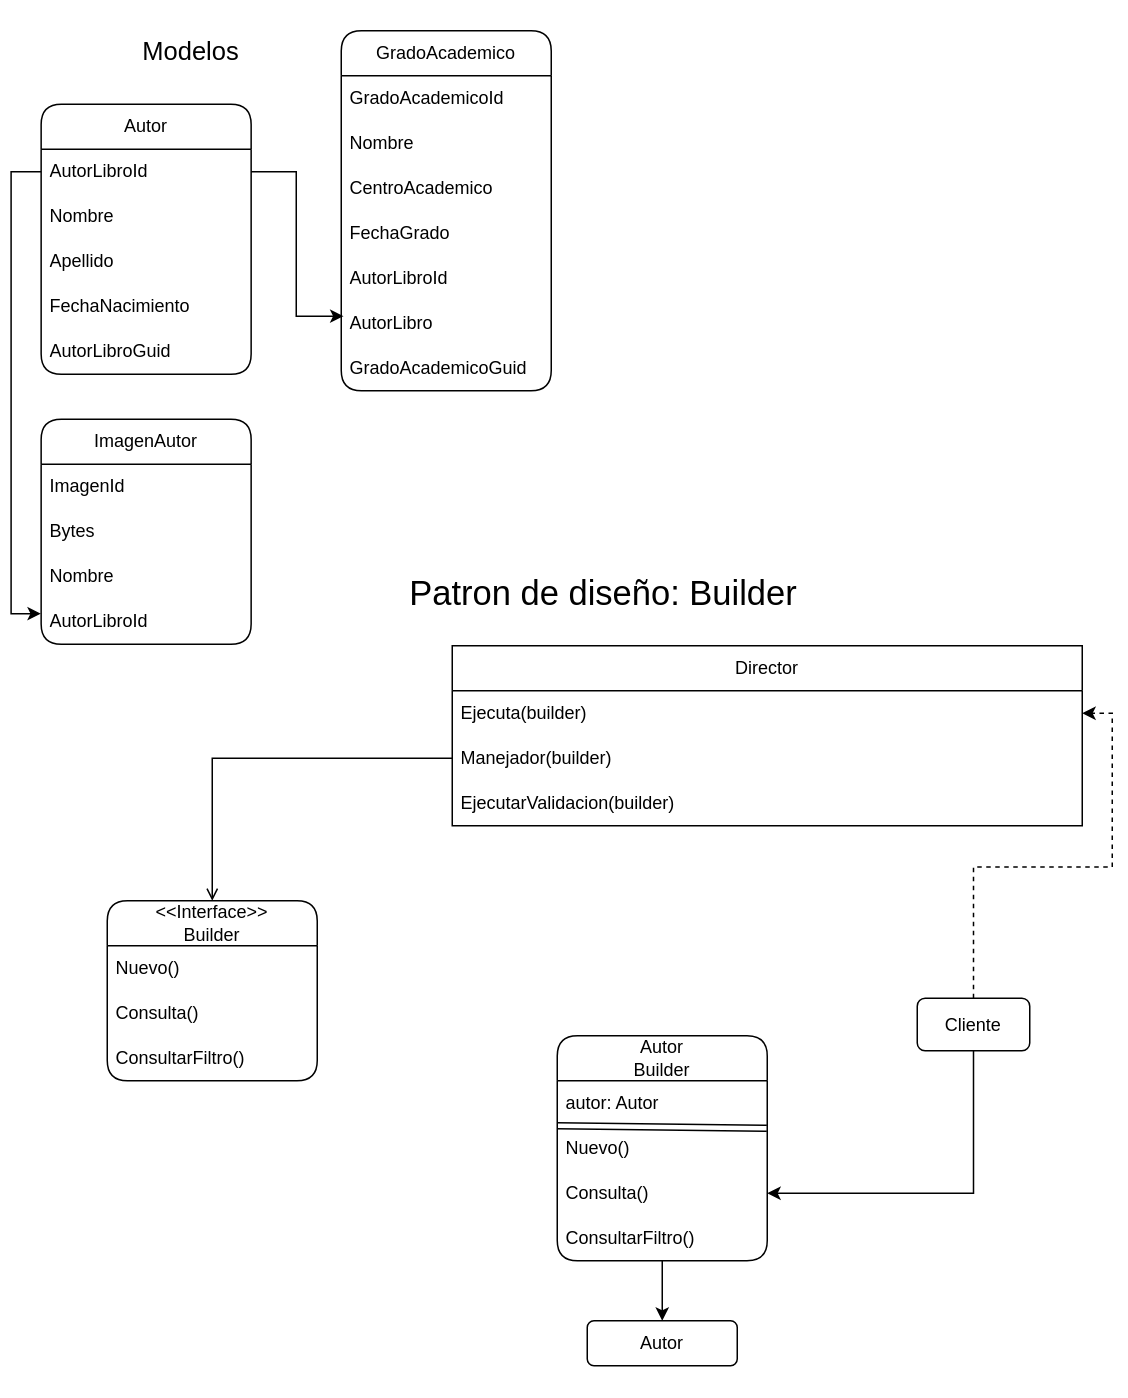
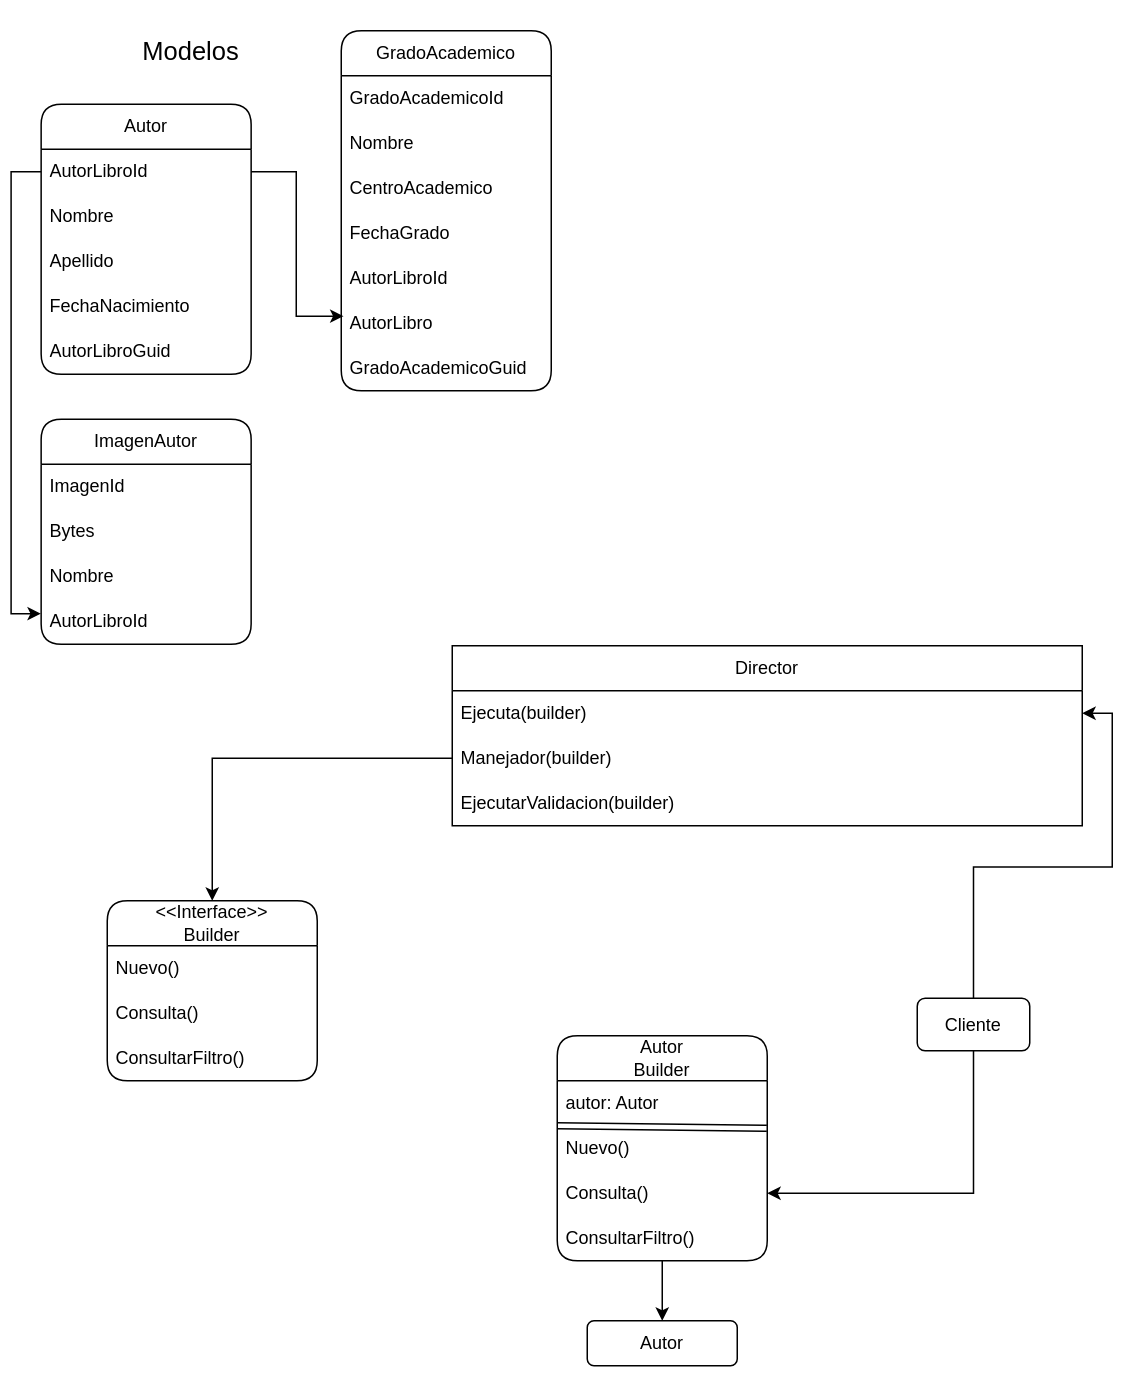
(604, 593) -> none
(1065, 867) -> (1065, 867)
(212, 891) -> (212, 889)
